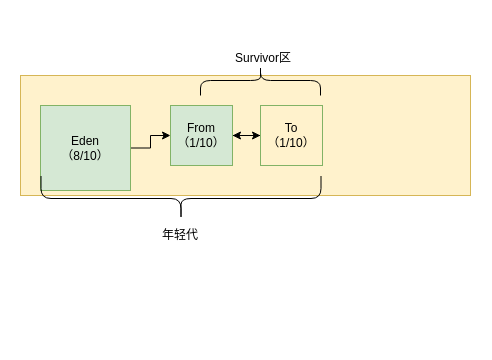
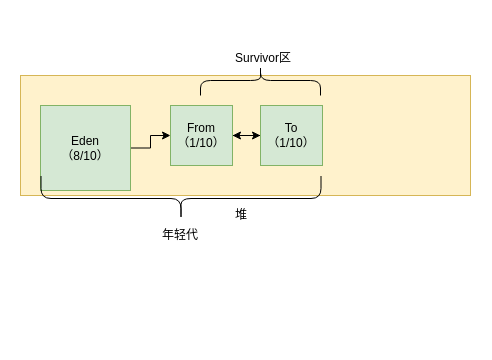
(292, 136) -> (292, 136)
none -> (249, 216)
